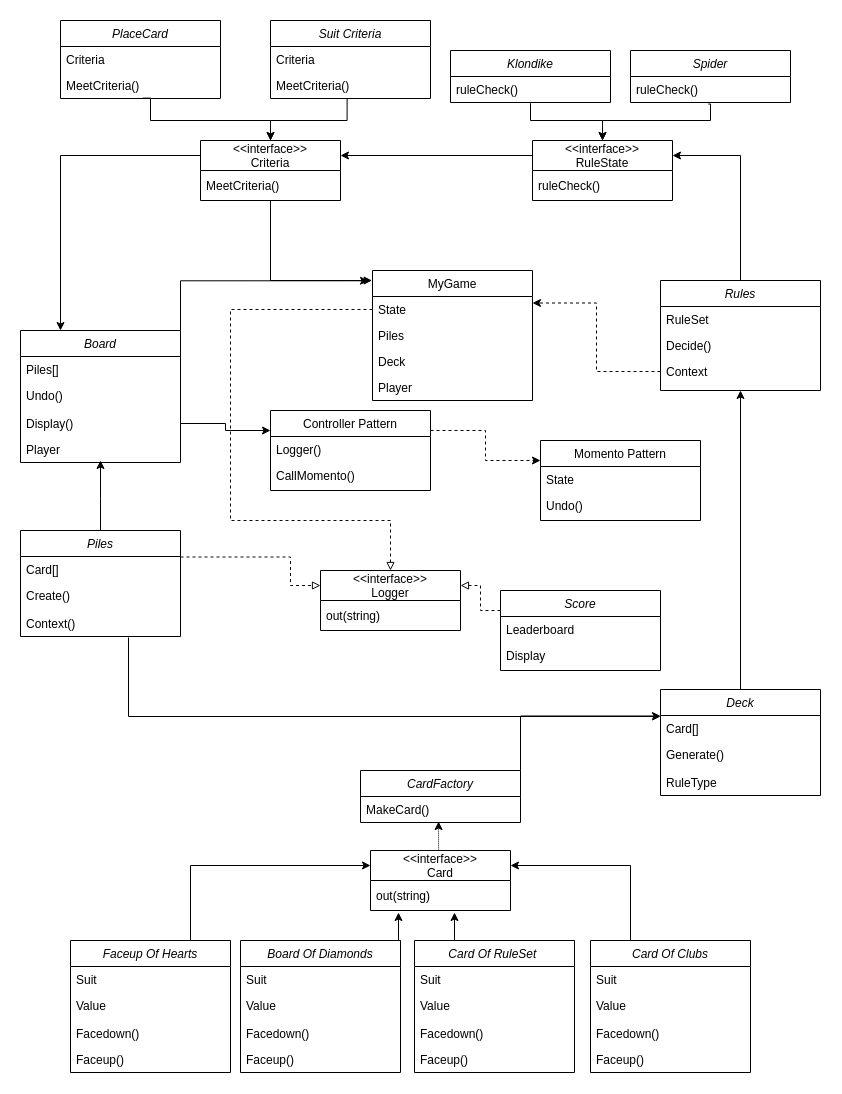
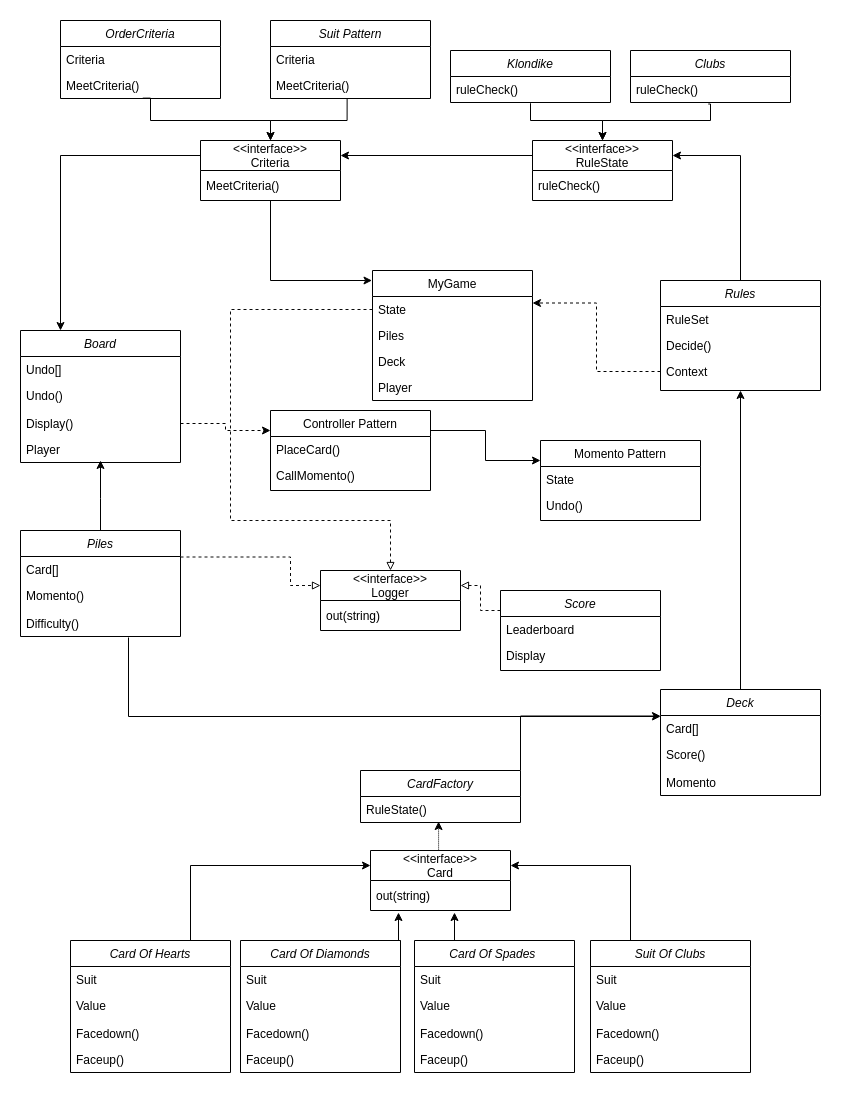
(140, 34) -> (140, 34)
(350, 34) -> (350, 34)
(710, 64) -> (710, 64)
(200, 281) -> none
(46, 370) -> (46, 370)
(226, 424) -> (226, 424)
(486, 443) -> (486, 443)
(303, 450) -> (311, 450)
(53, 596) -> (56, 596)
(56, 624) -> (62, 624)
(700, 755) -> (690, 755)
(691, 783) -> (690, 783)
(400, 810) -> (401, 810)
(150, 954) -> (150, 954)
(320, 954) -> (320, 954)
(494, 954) -> (494, 954)
(670, 954) -> (670, 954)
